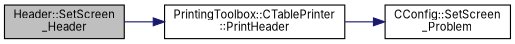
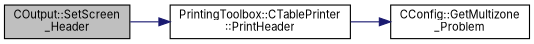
(64, 22) -> (67, 22)
(448, 22) -> (460, 22)
